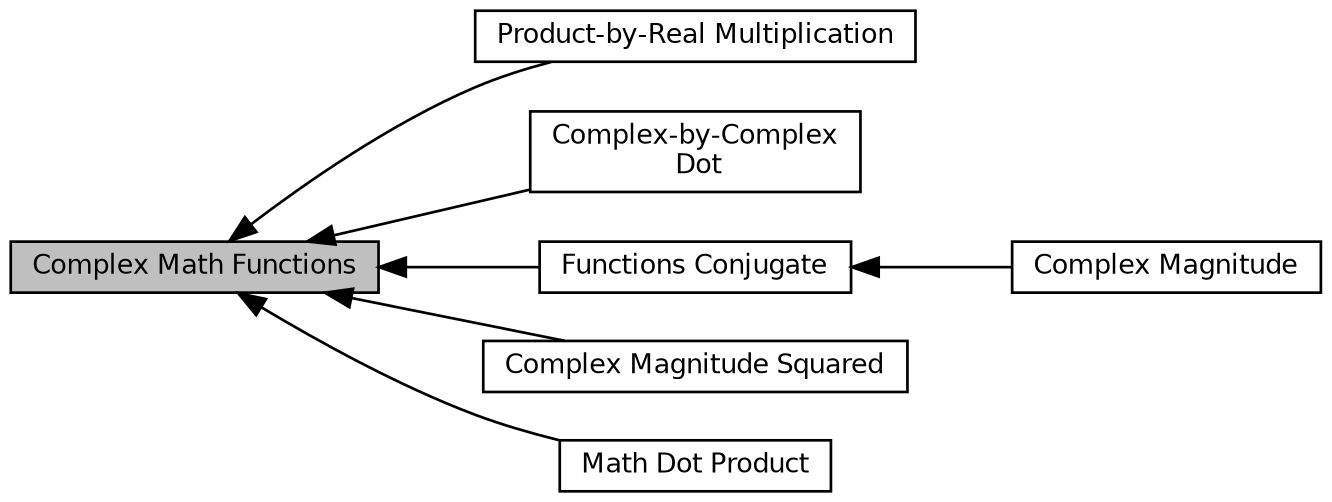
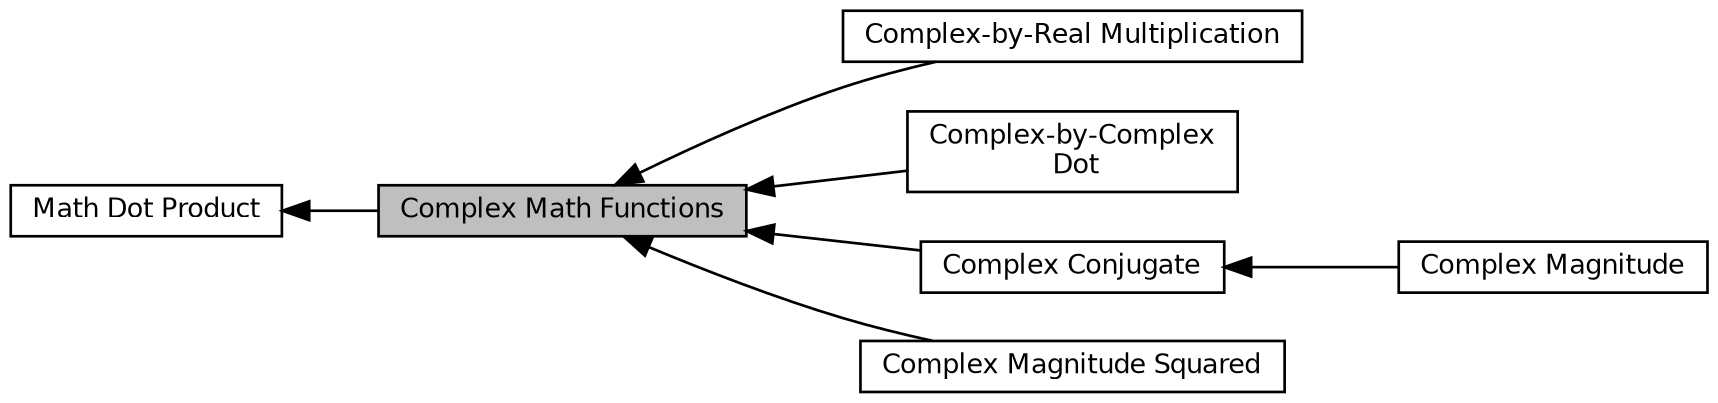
(695, 36) -> (1073, 36)
(695, 267) -> (1073, 267)
(405, 385) -> (344, 211)
